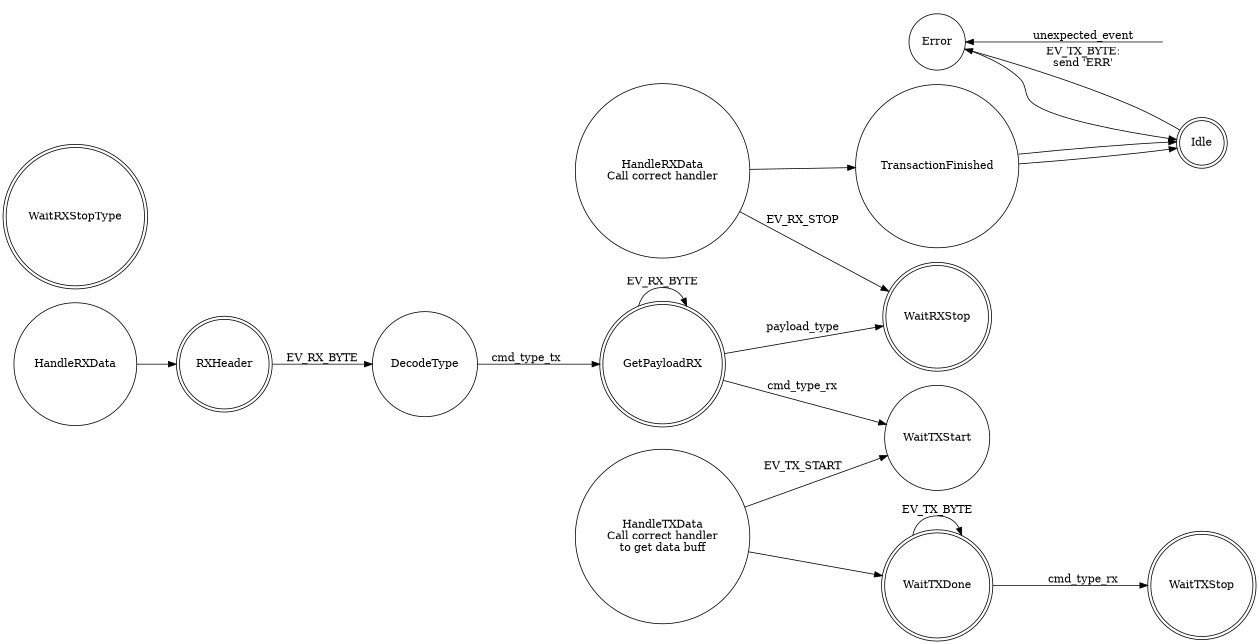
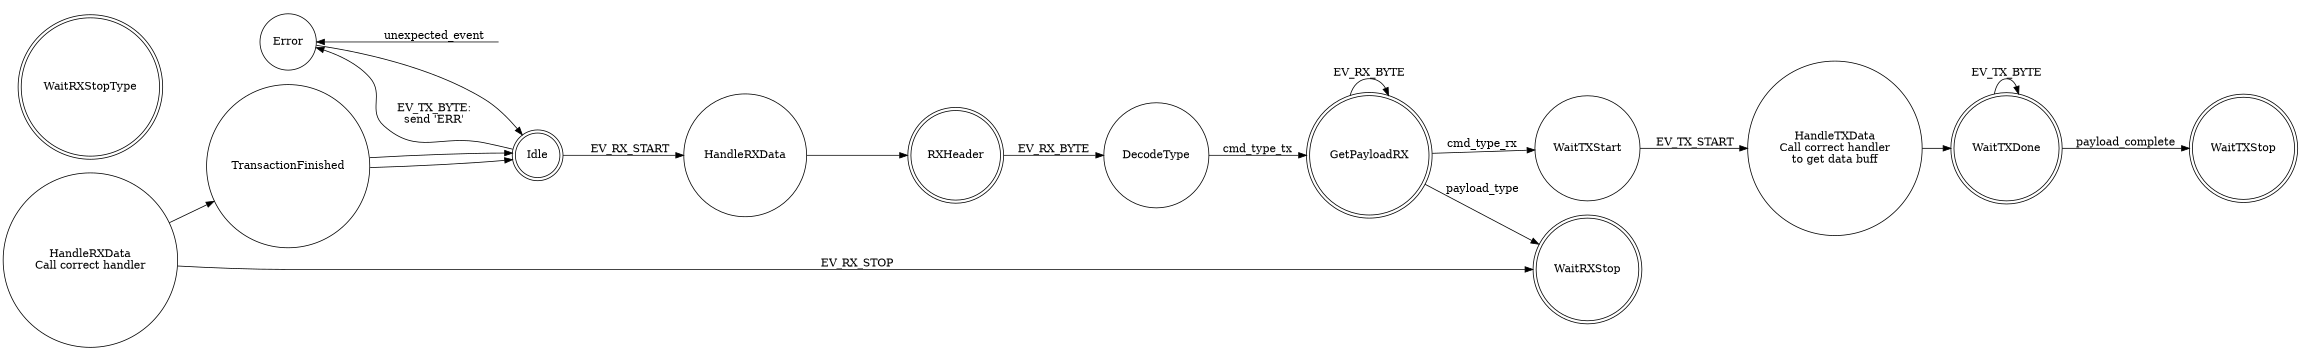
none -> (619, 155)
(813, 483) -> (1690, 148)
(1083, 580) -> (2126, 143)
